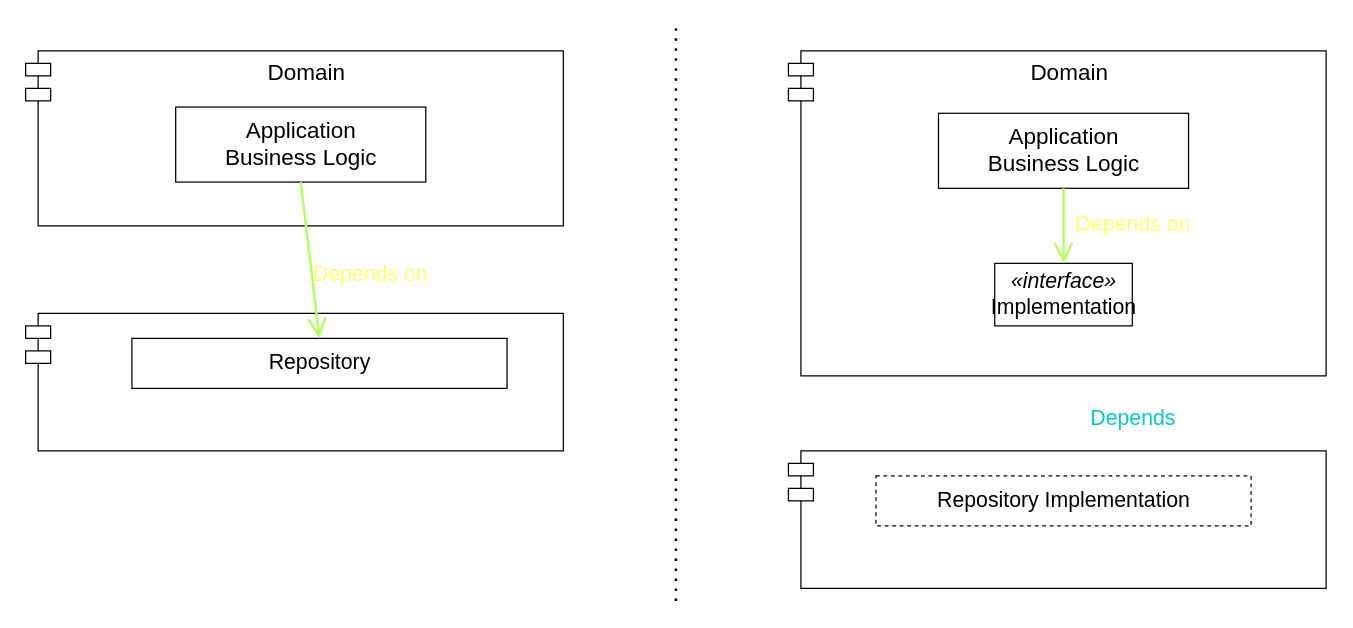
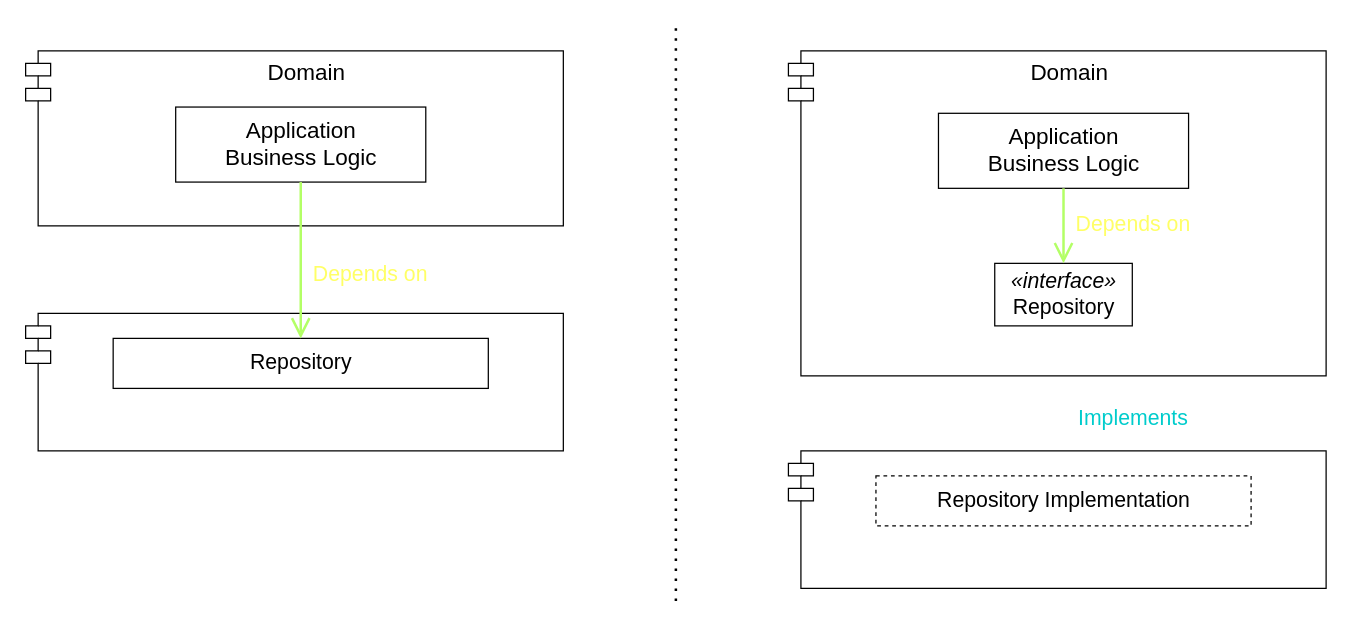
(1064, 294) -> (1064, 294)
(319, 363) -> (301, 363)
(1133, 419) -> (1133, 419)
